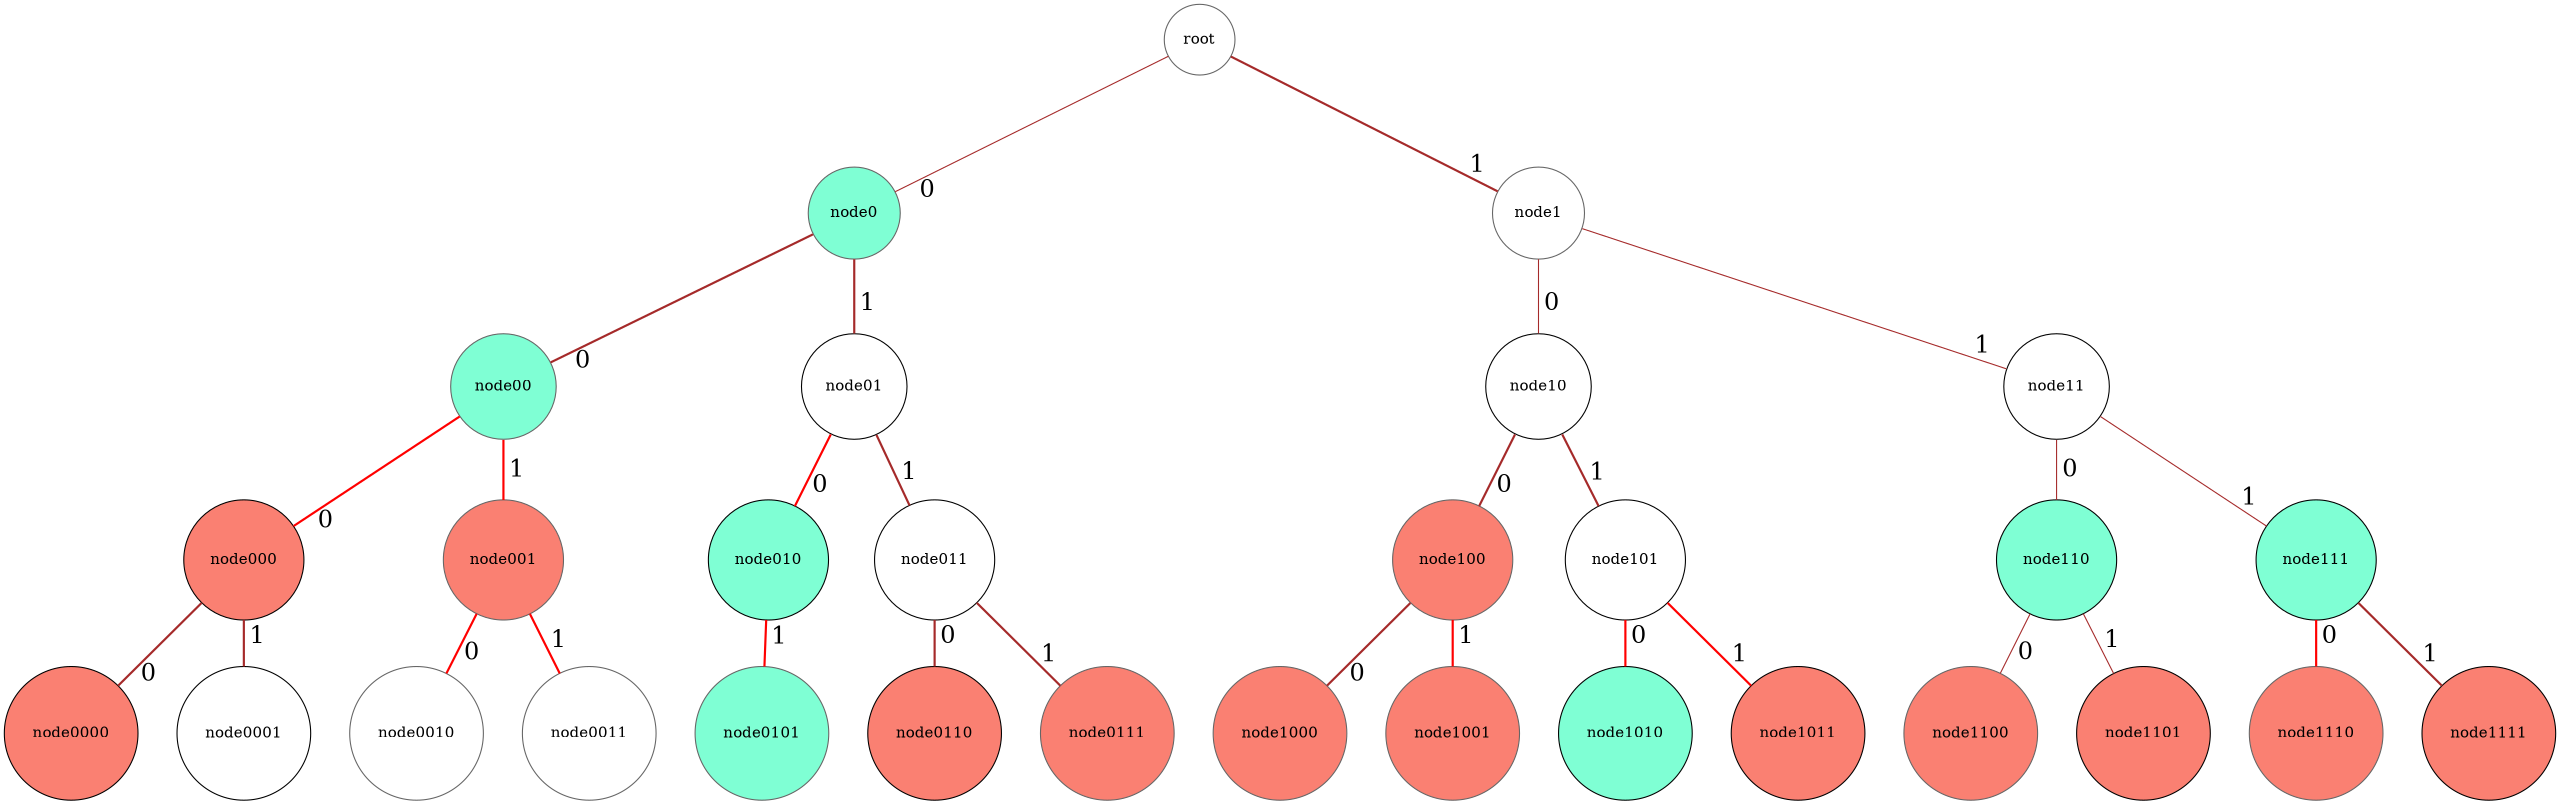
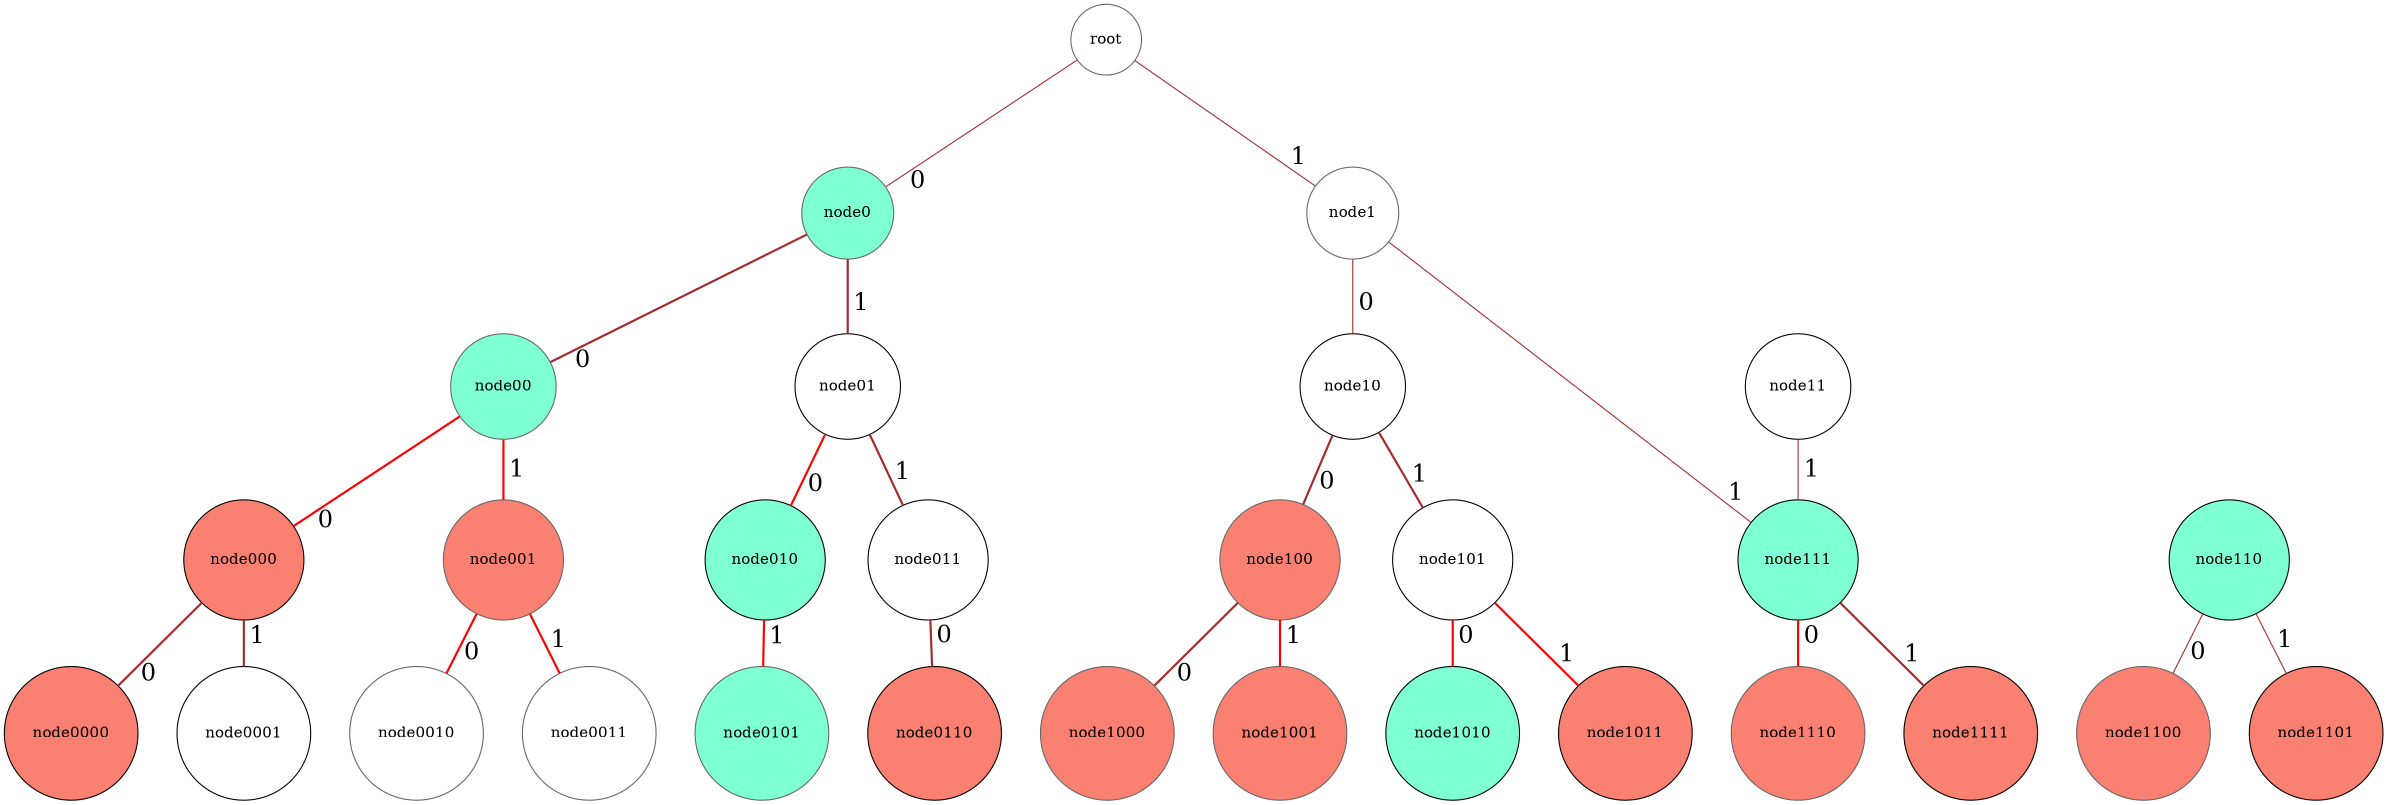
(1364, 124) -> (1225, 123)
(1794, 299) -> (1570, 382)
(2057, 470) -> none
(1107, 733) -> none
